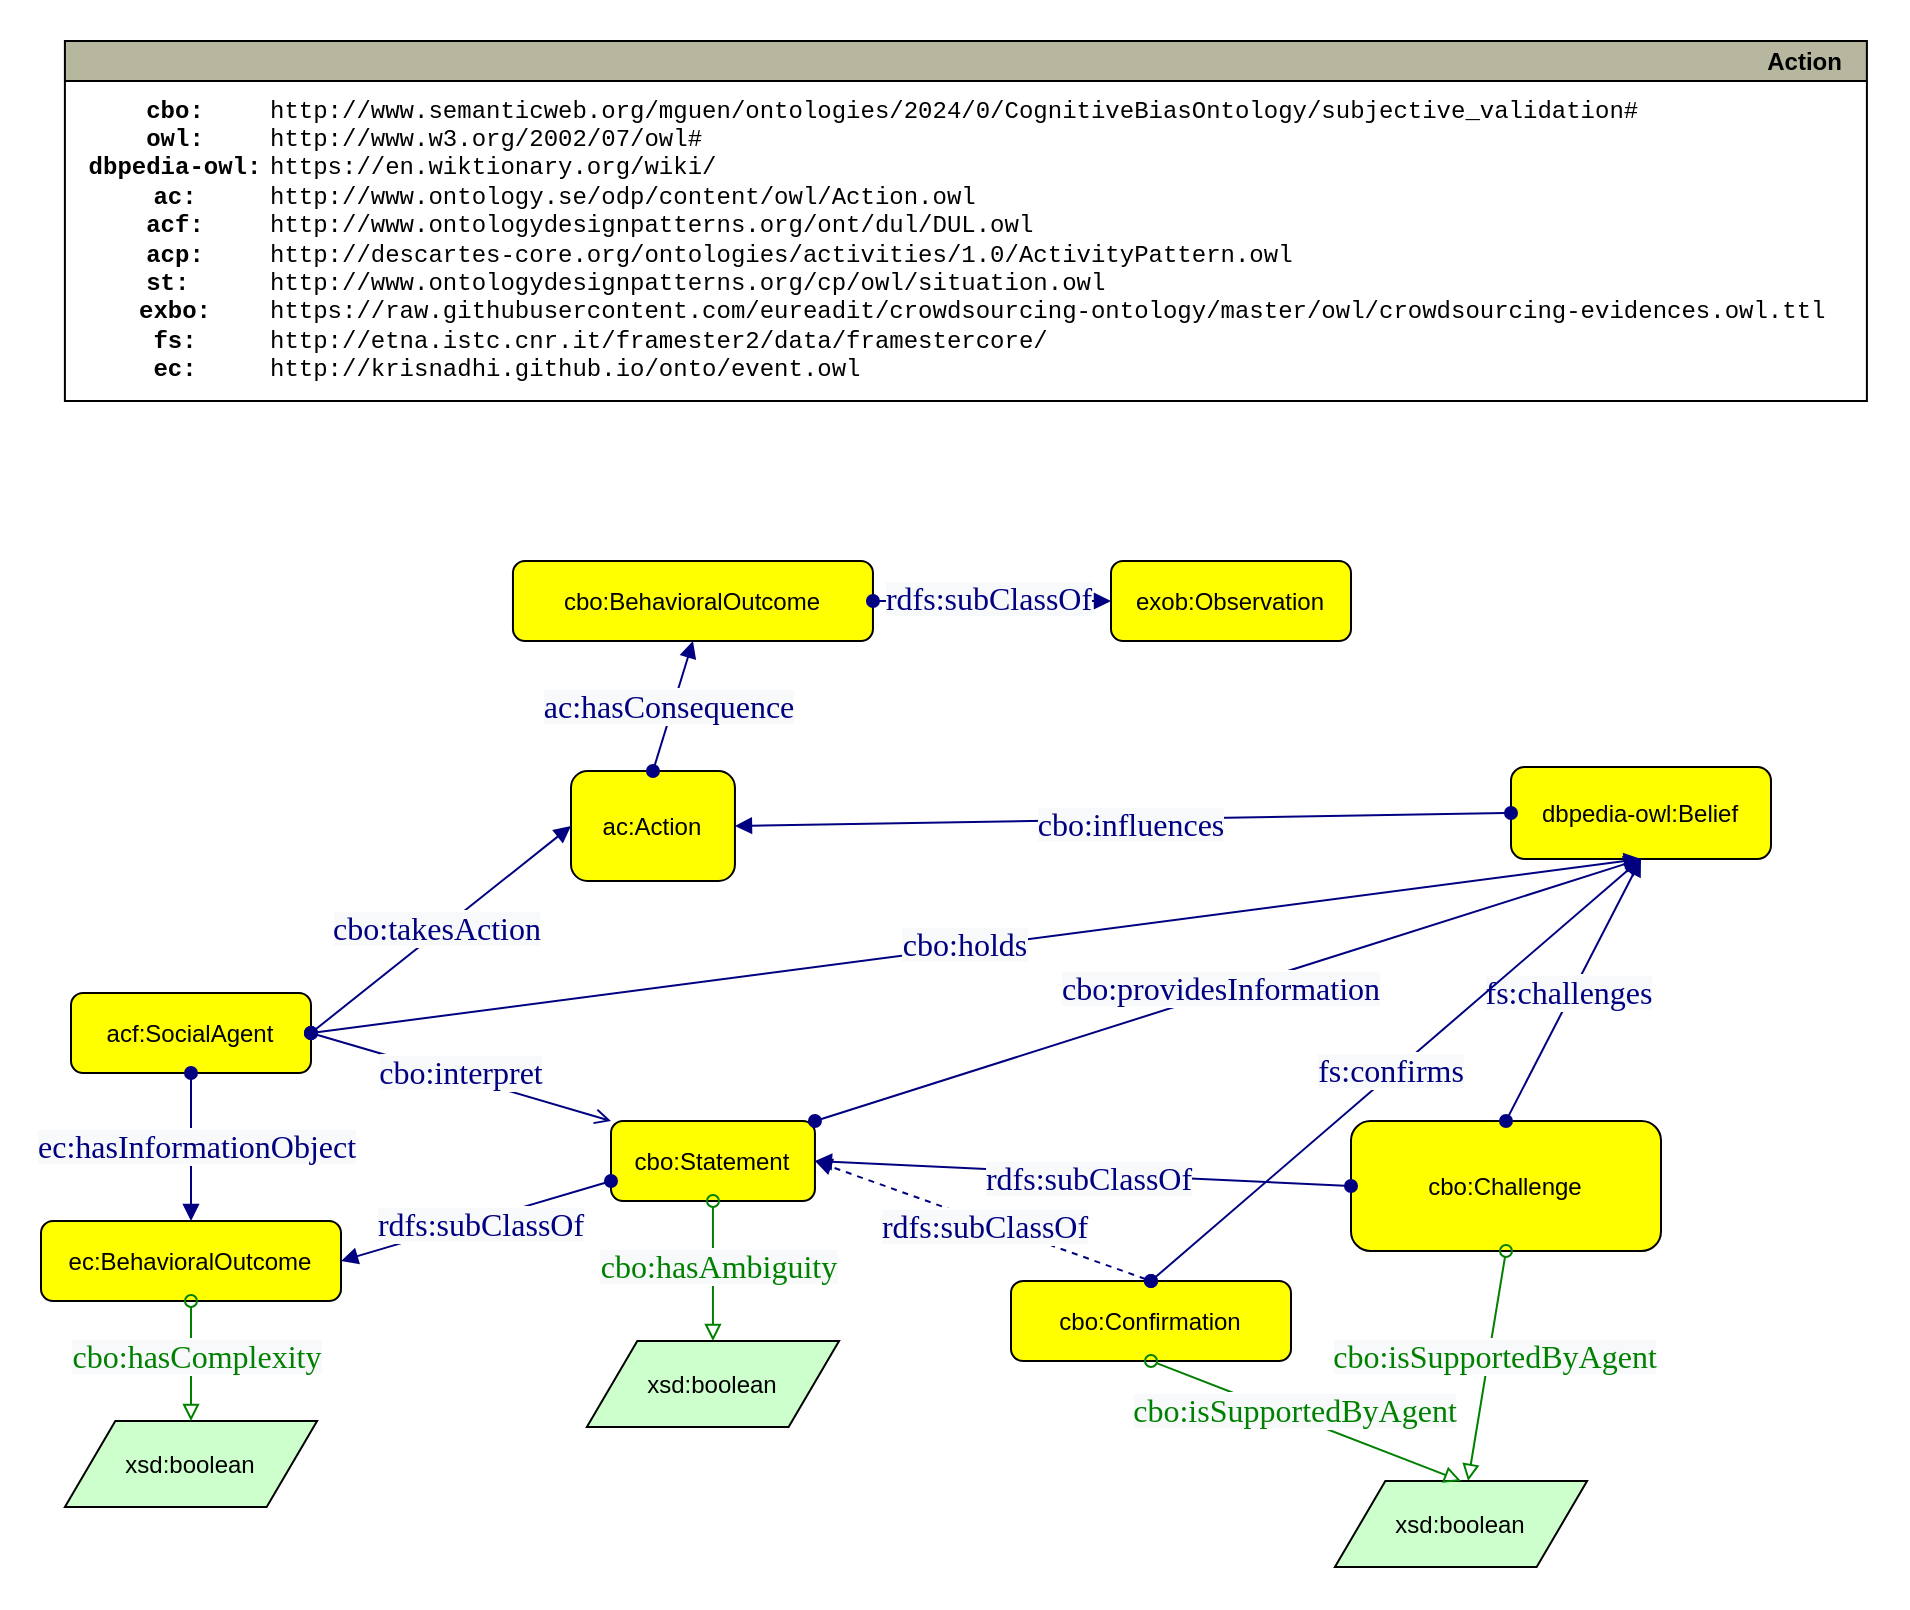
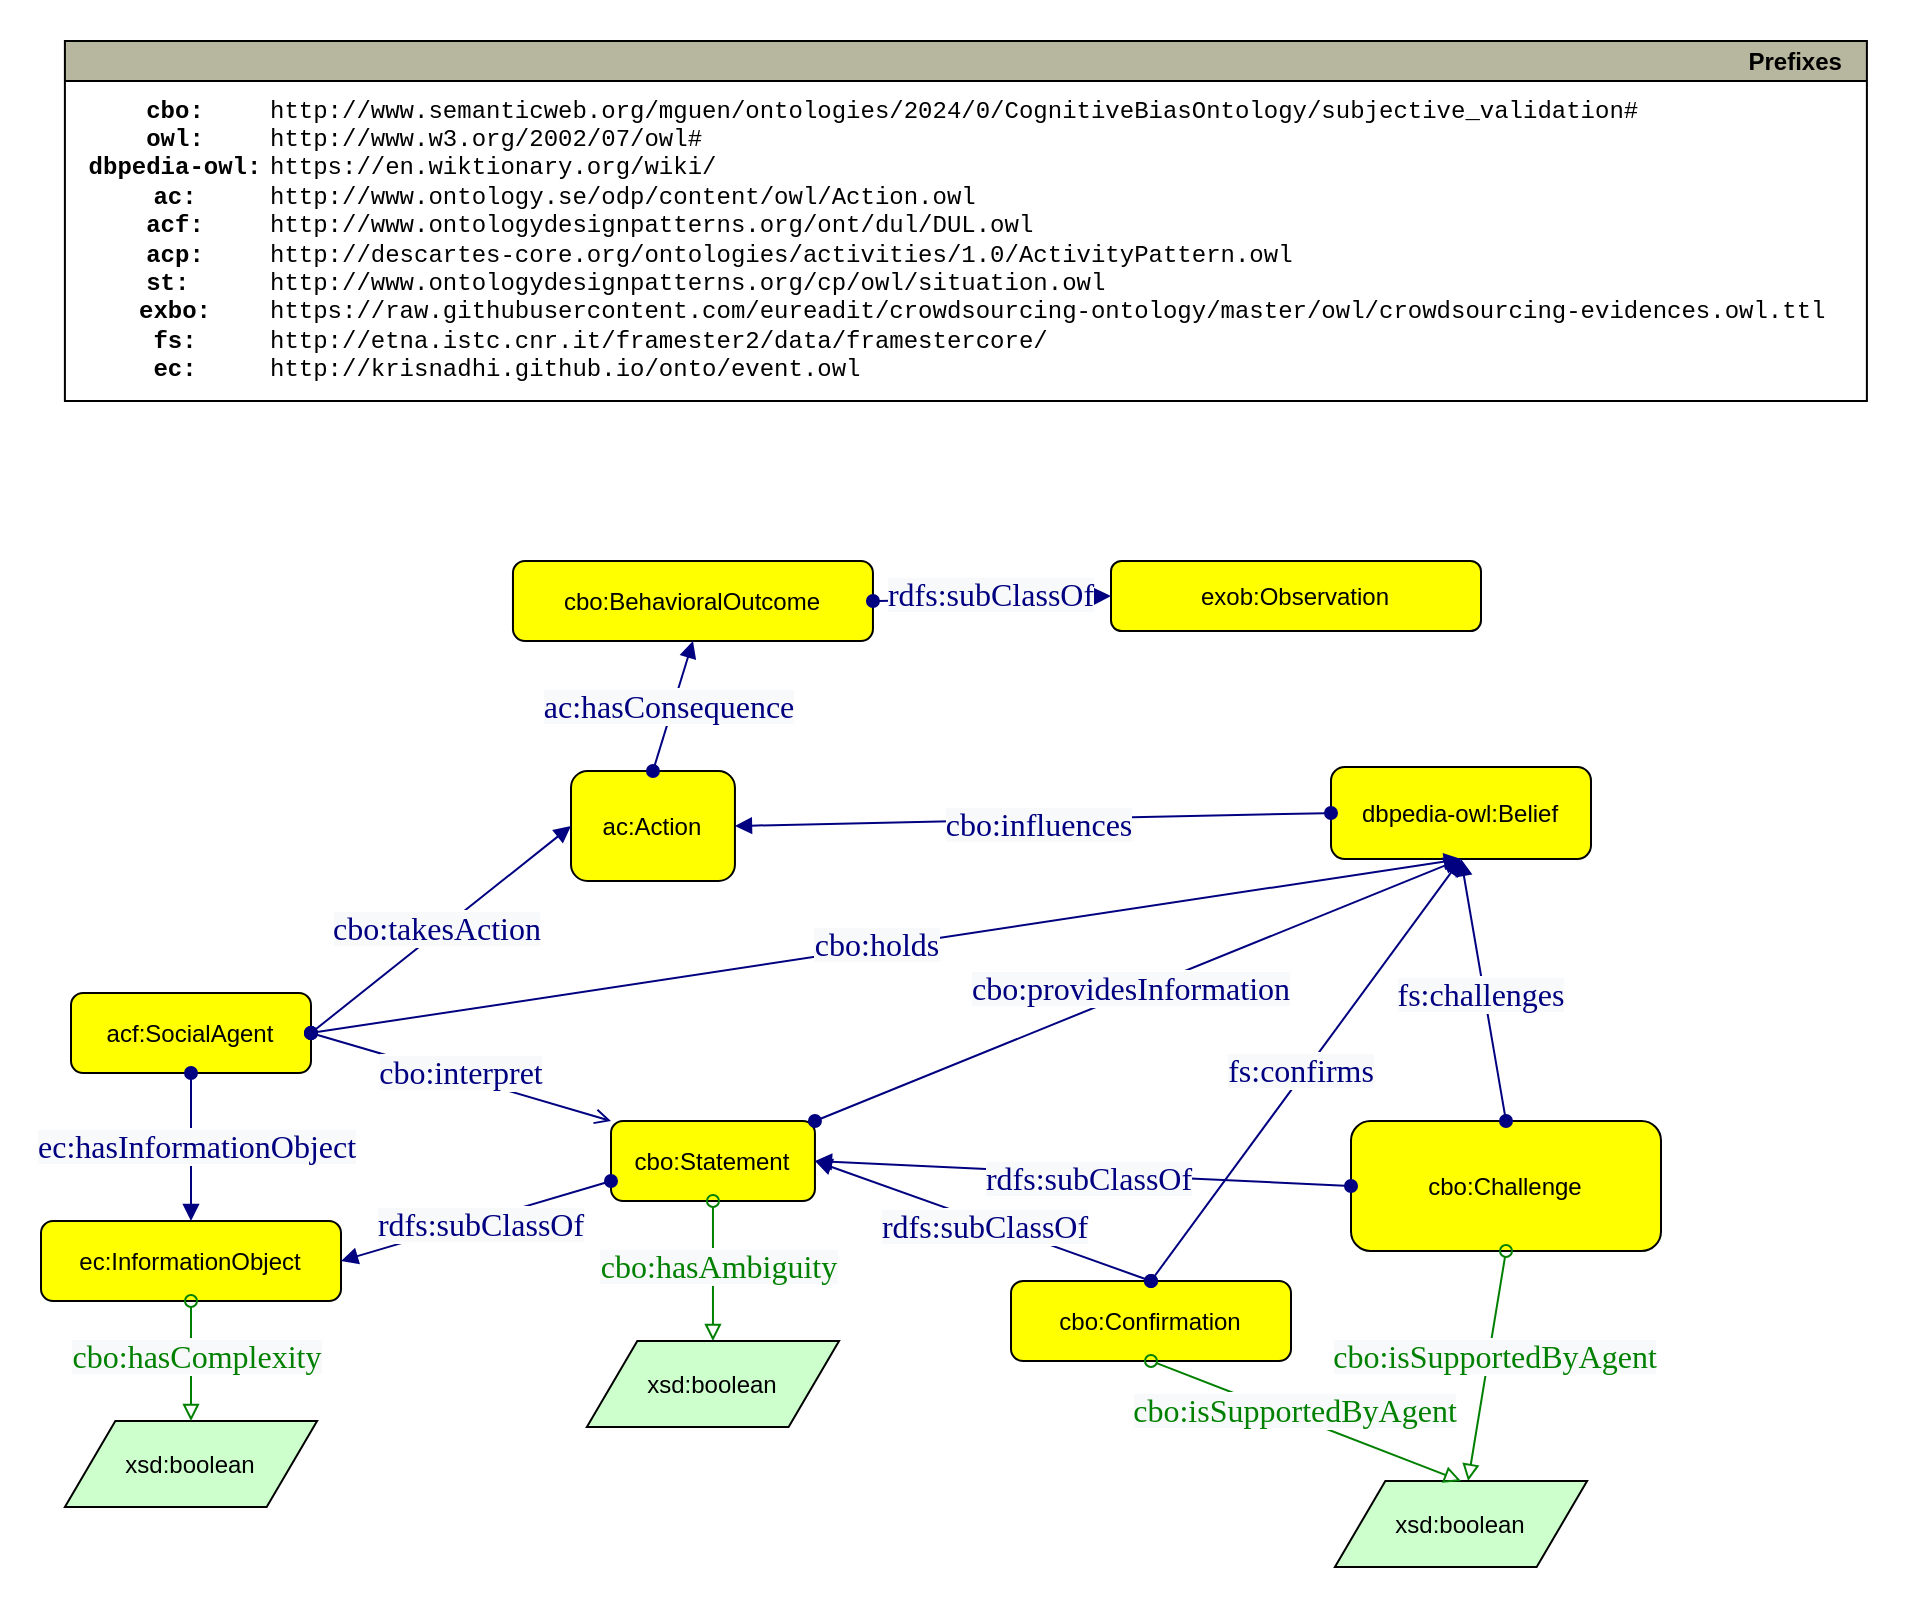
(1805, 62) -> (1791, 62)
(1231, 601) -> (1296, 596)
(1641, 813) -> (1461, 813)
(890, 1188) -> (890, 1188)
(190, 1262) -> (190, 1262)
